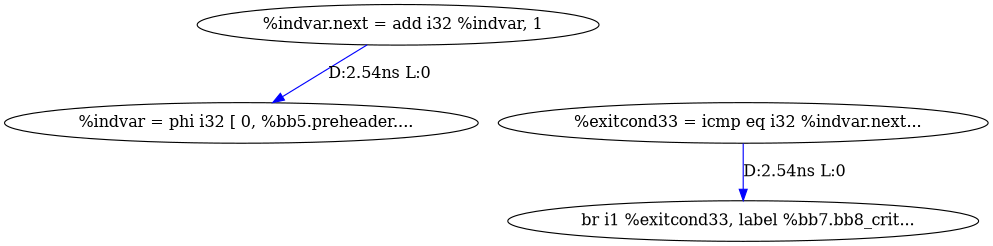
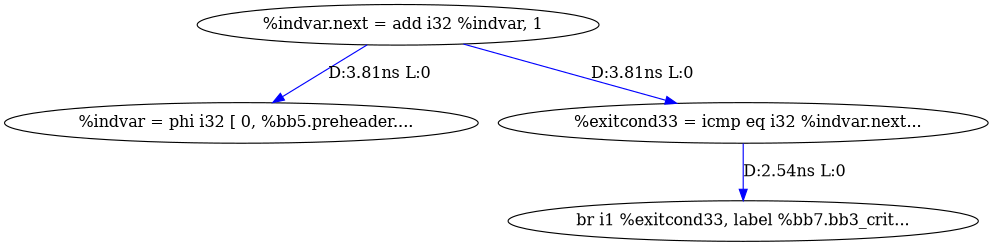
none -> (565, 72)
(379, 74) -> (379, 74)
(743, 221) -> (743, 221)
